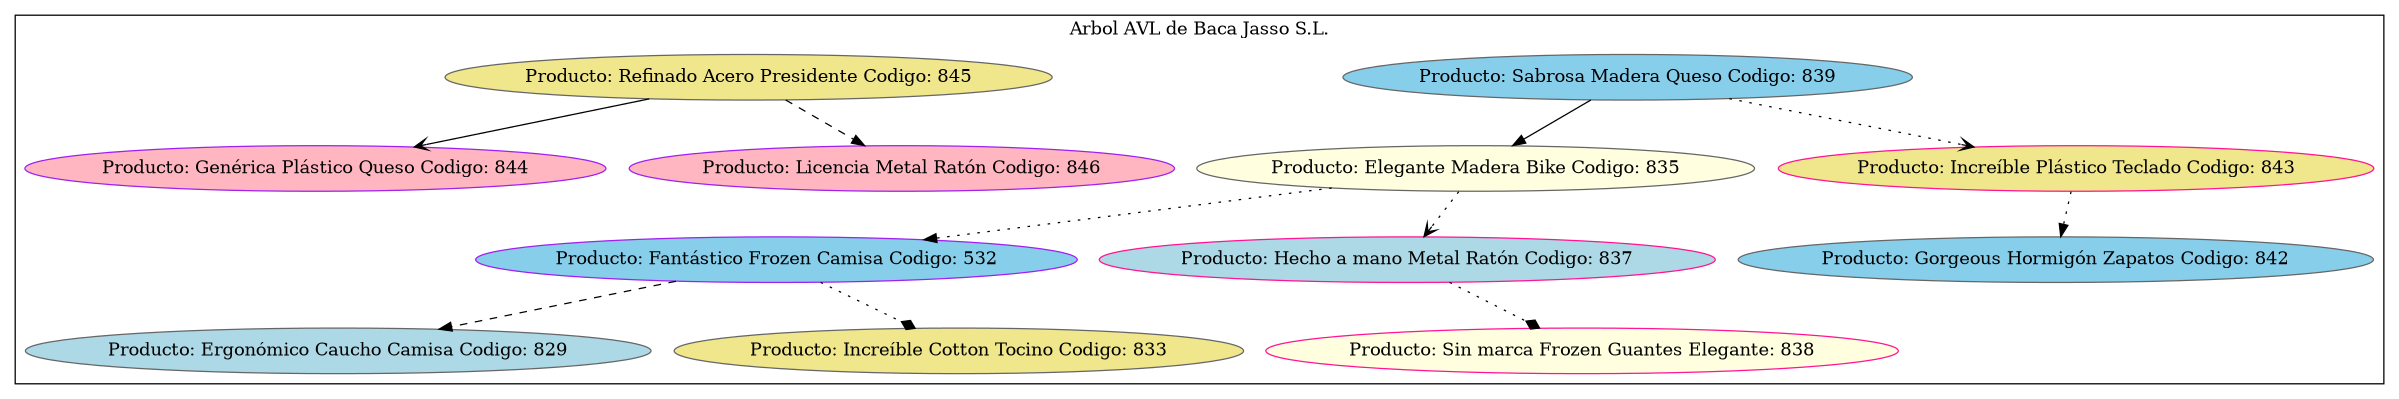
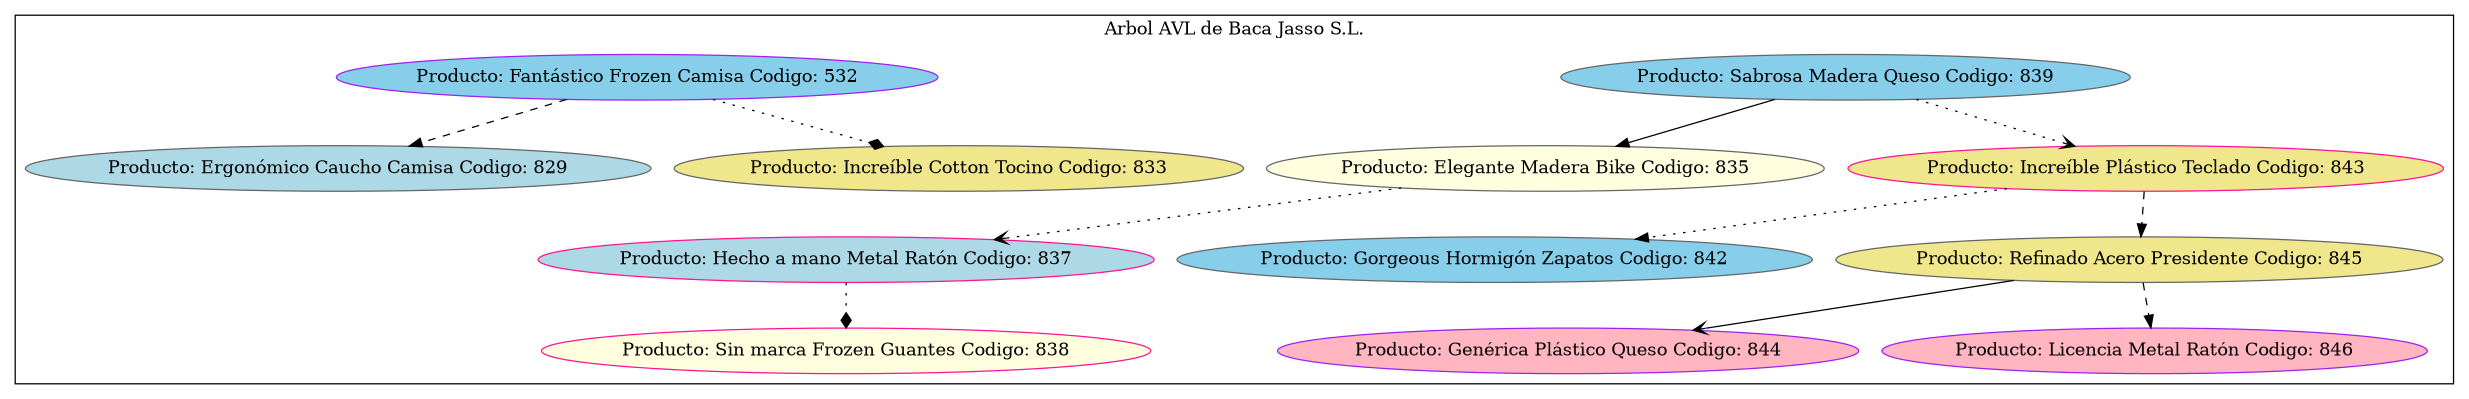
none -> (2143, 208)
(1134, 213) -> none
(1582, 351) -> (846, 351)
